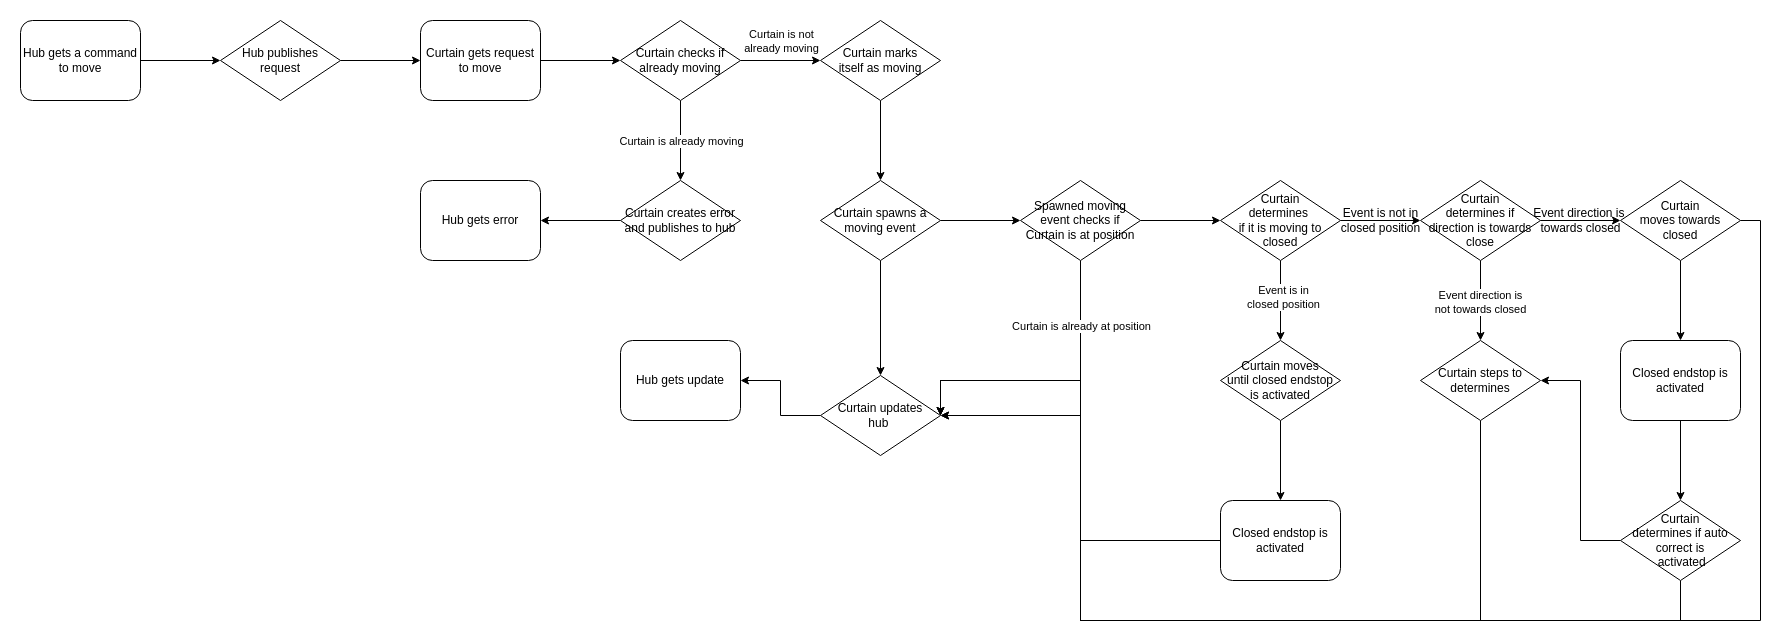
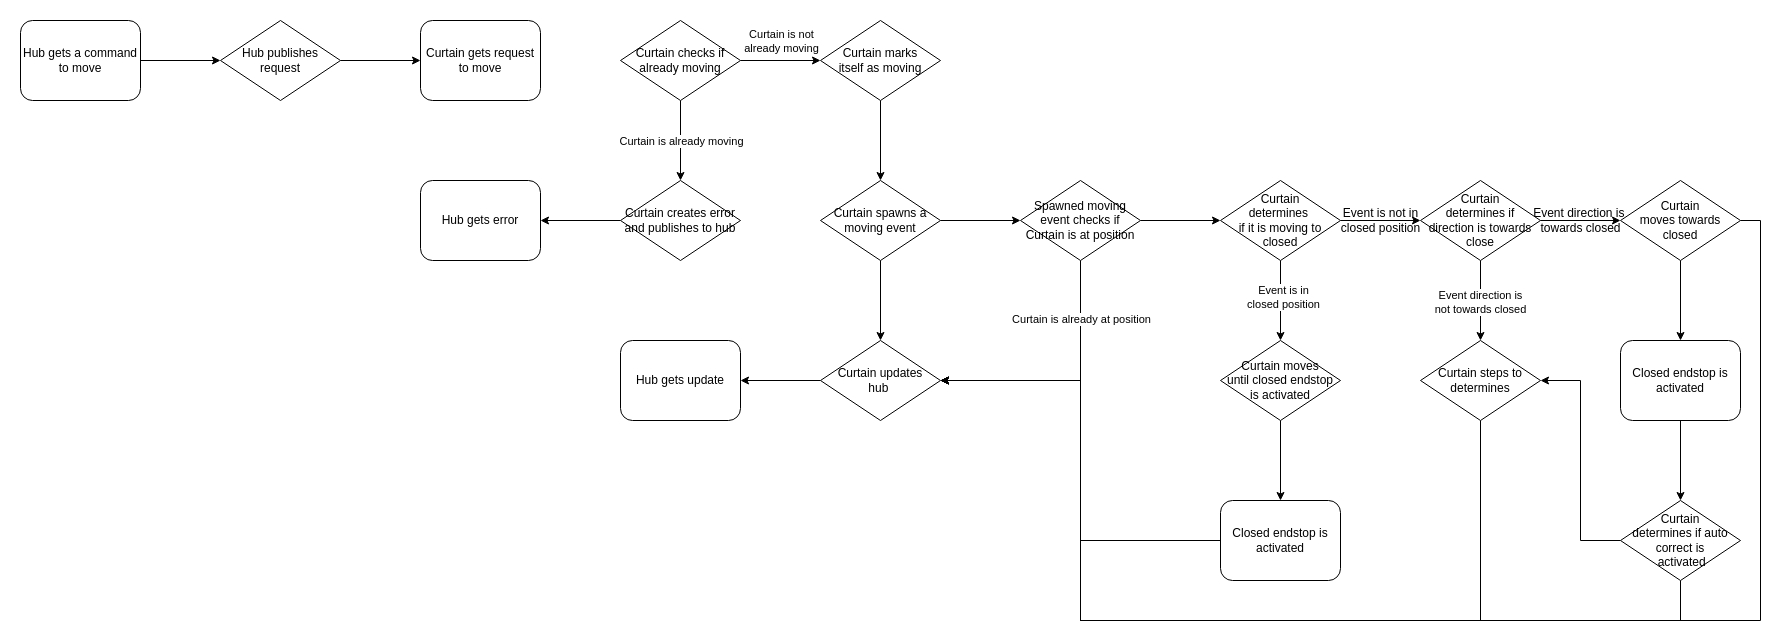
(577, 61) -> none
(881, 416) -> (881, 381)
